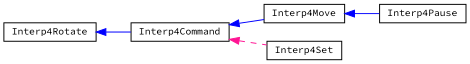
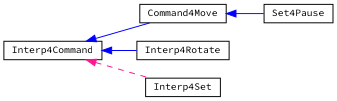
(304, 14) -> (183, 14)
(423, 14) -> (299, 14)
(118, 32) -> (124, 50)
